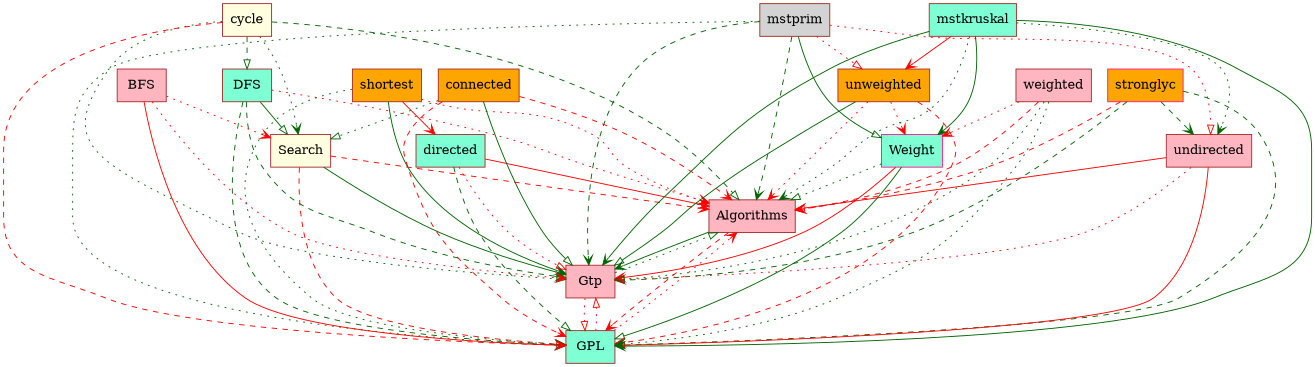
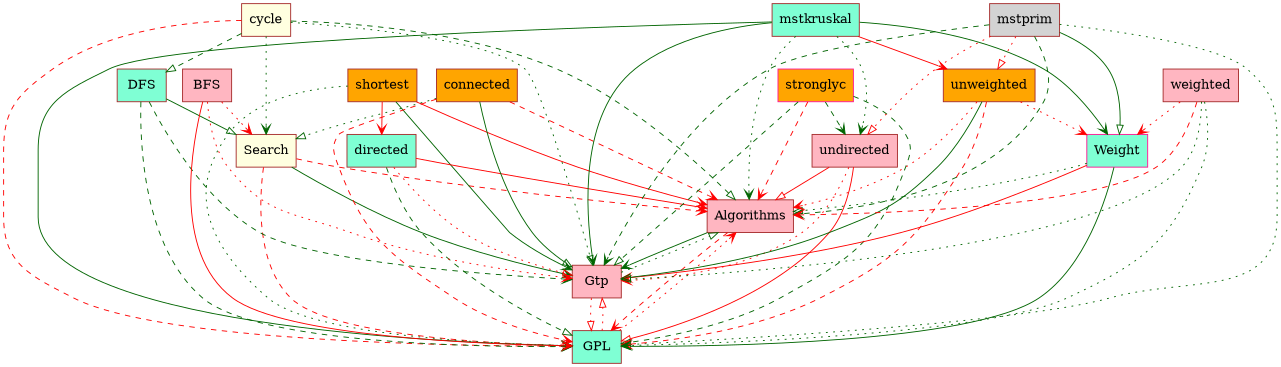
(571, 125) -> (555, 159)
(478, 131) -> none
